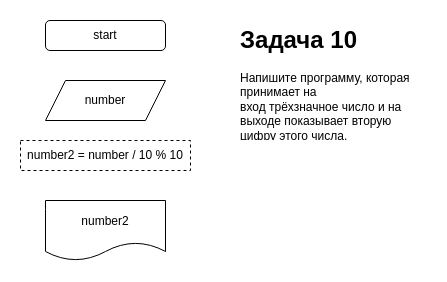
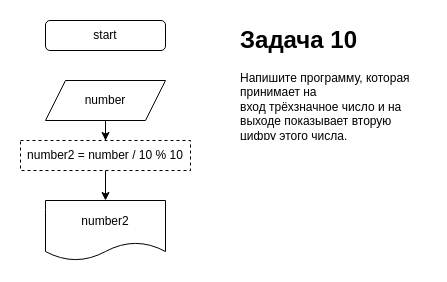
none -> (106, 135)
none -> (106, 190)
